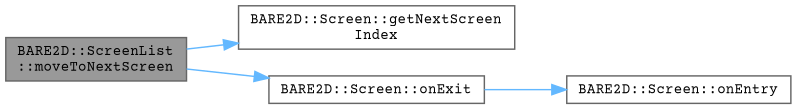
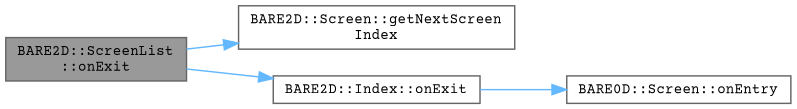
(96, 59) -> (96, 59)
(377, 90) -> (377, 90)
(679, 90) -> (679, 90)
